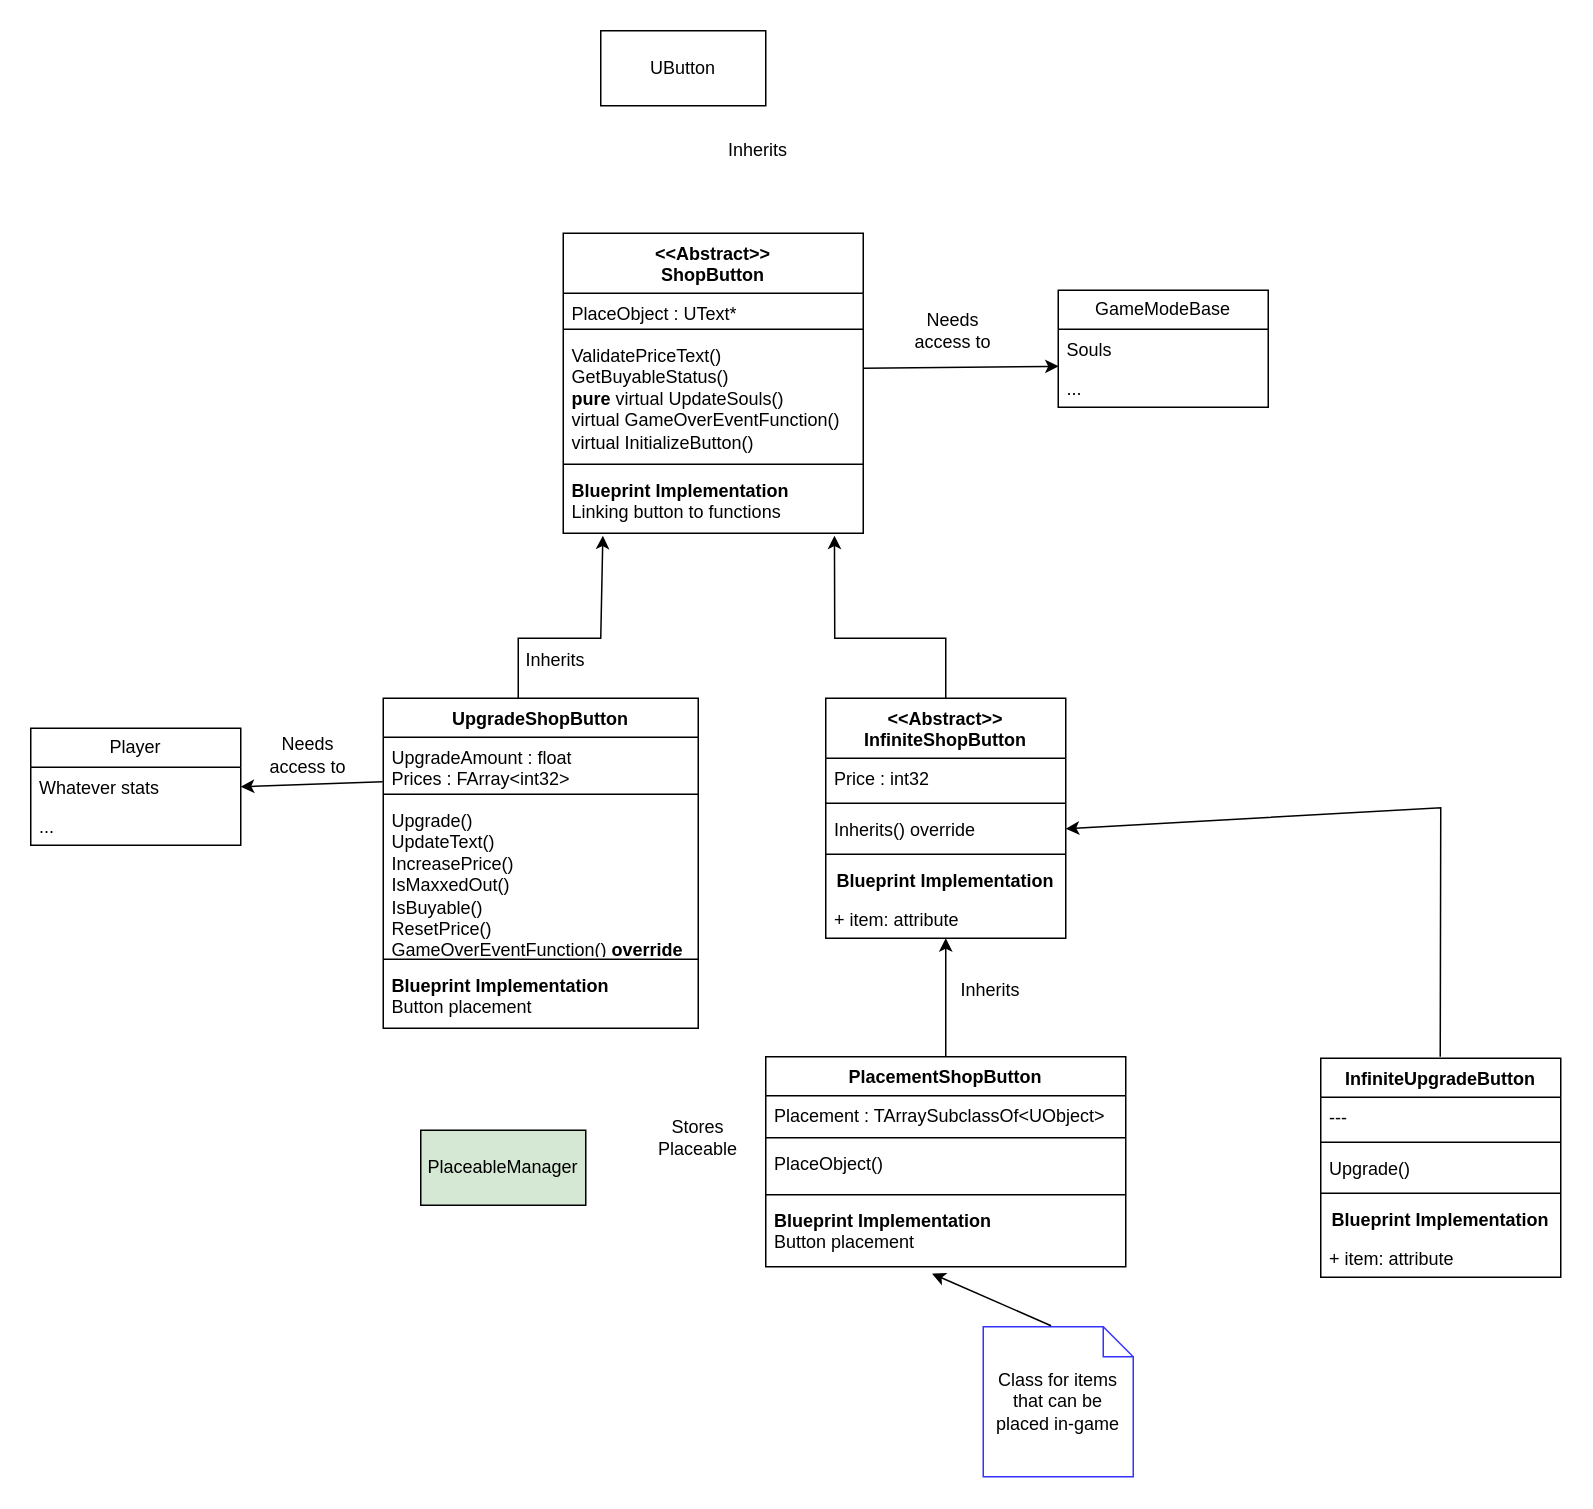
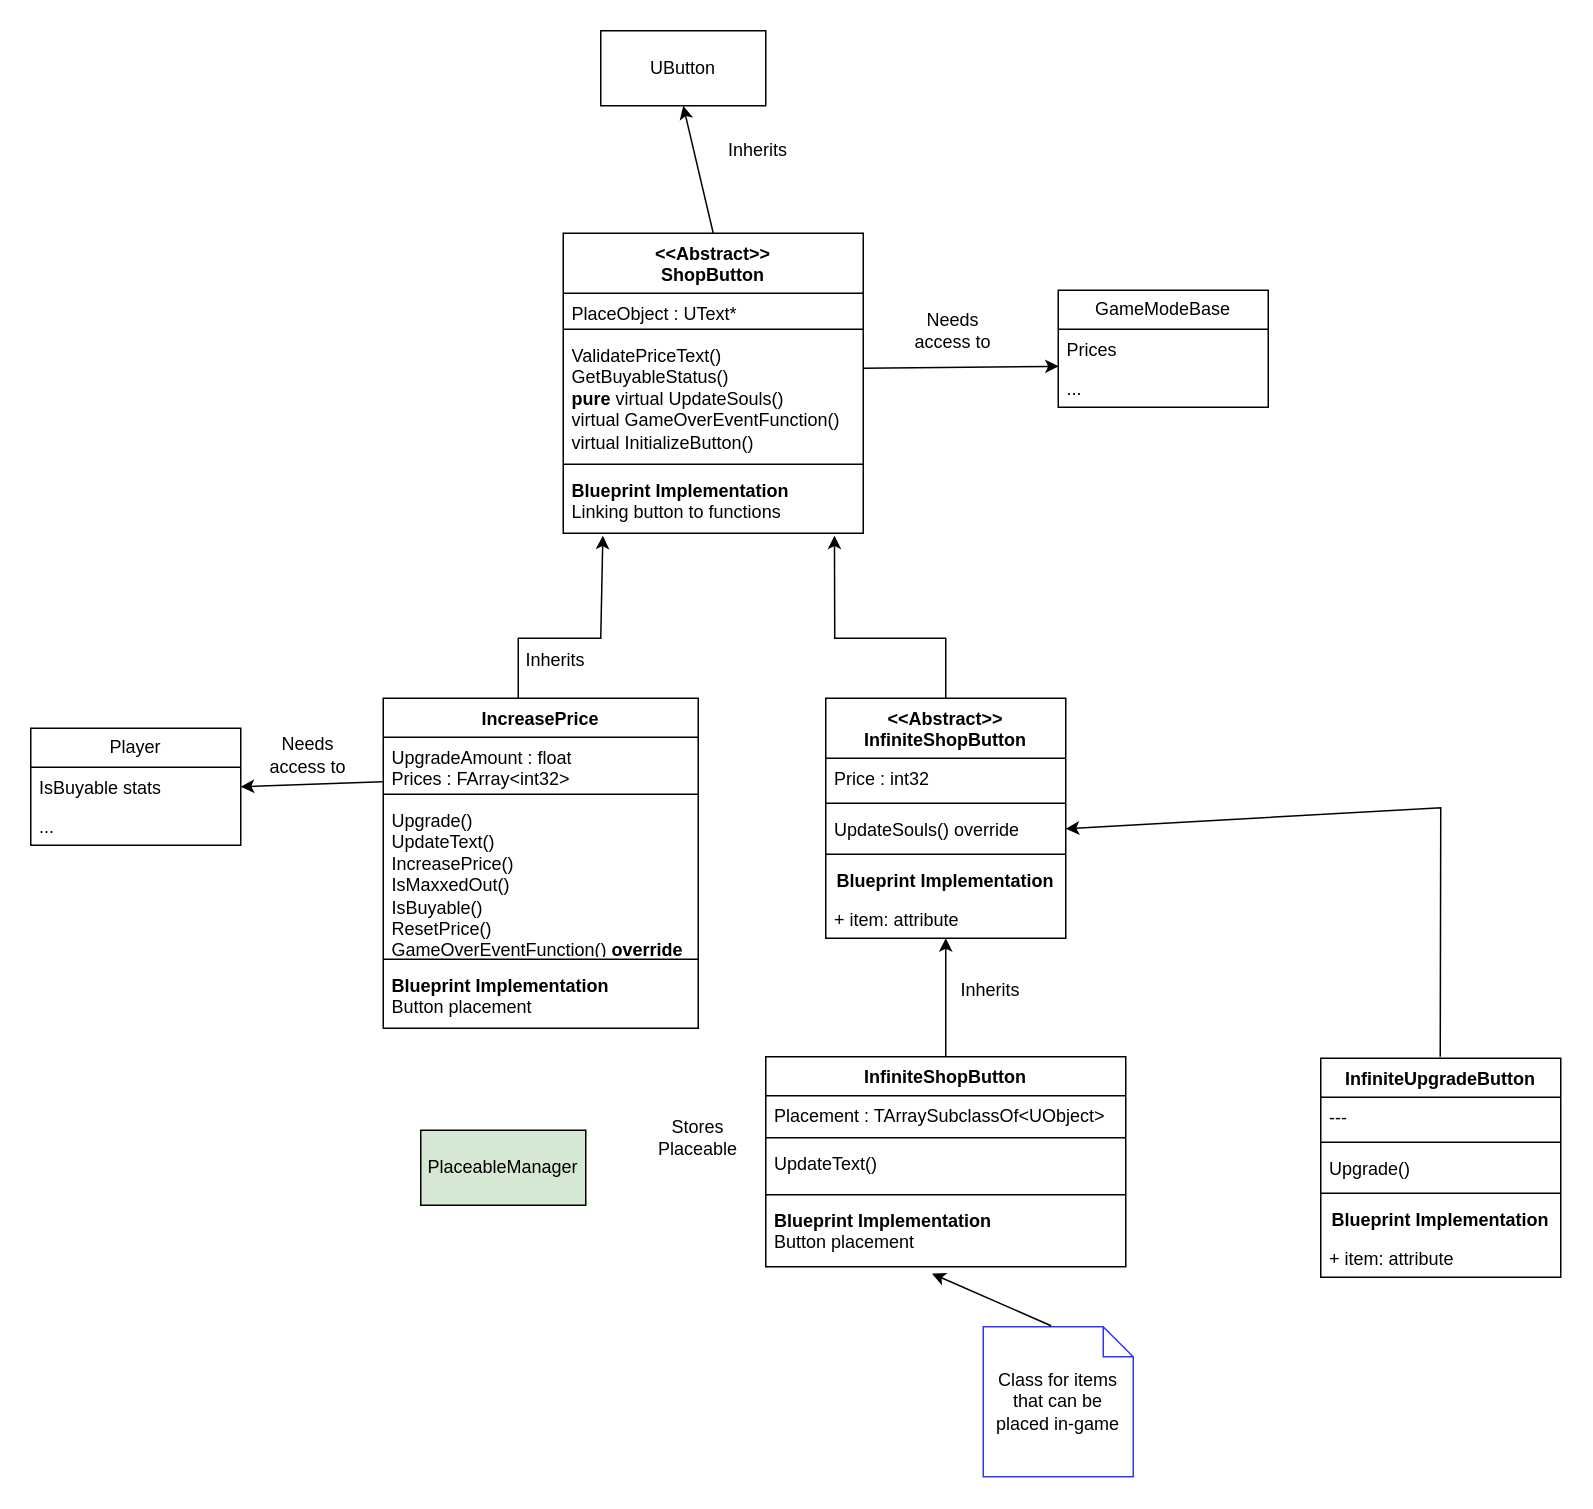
none -> (699, 175)
(1090, 351) -> (1095, 351)
(541, 720) -> (541, 720)
(108, 789) -> (111, 789)
(923, 831) -> (939, 831)
(946, 1078) -> (946, 1078)
(838, 1165) -> (835, 1165)
